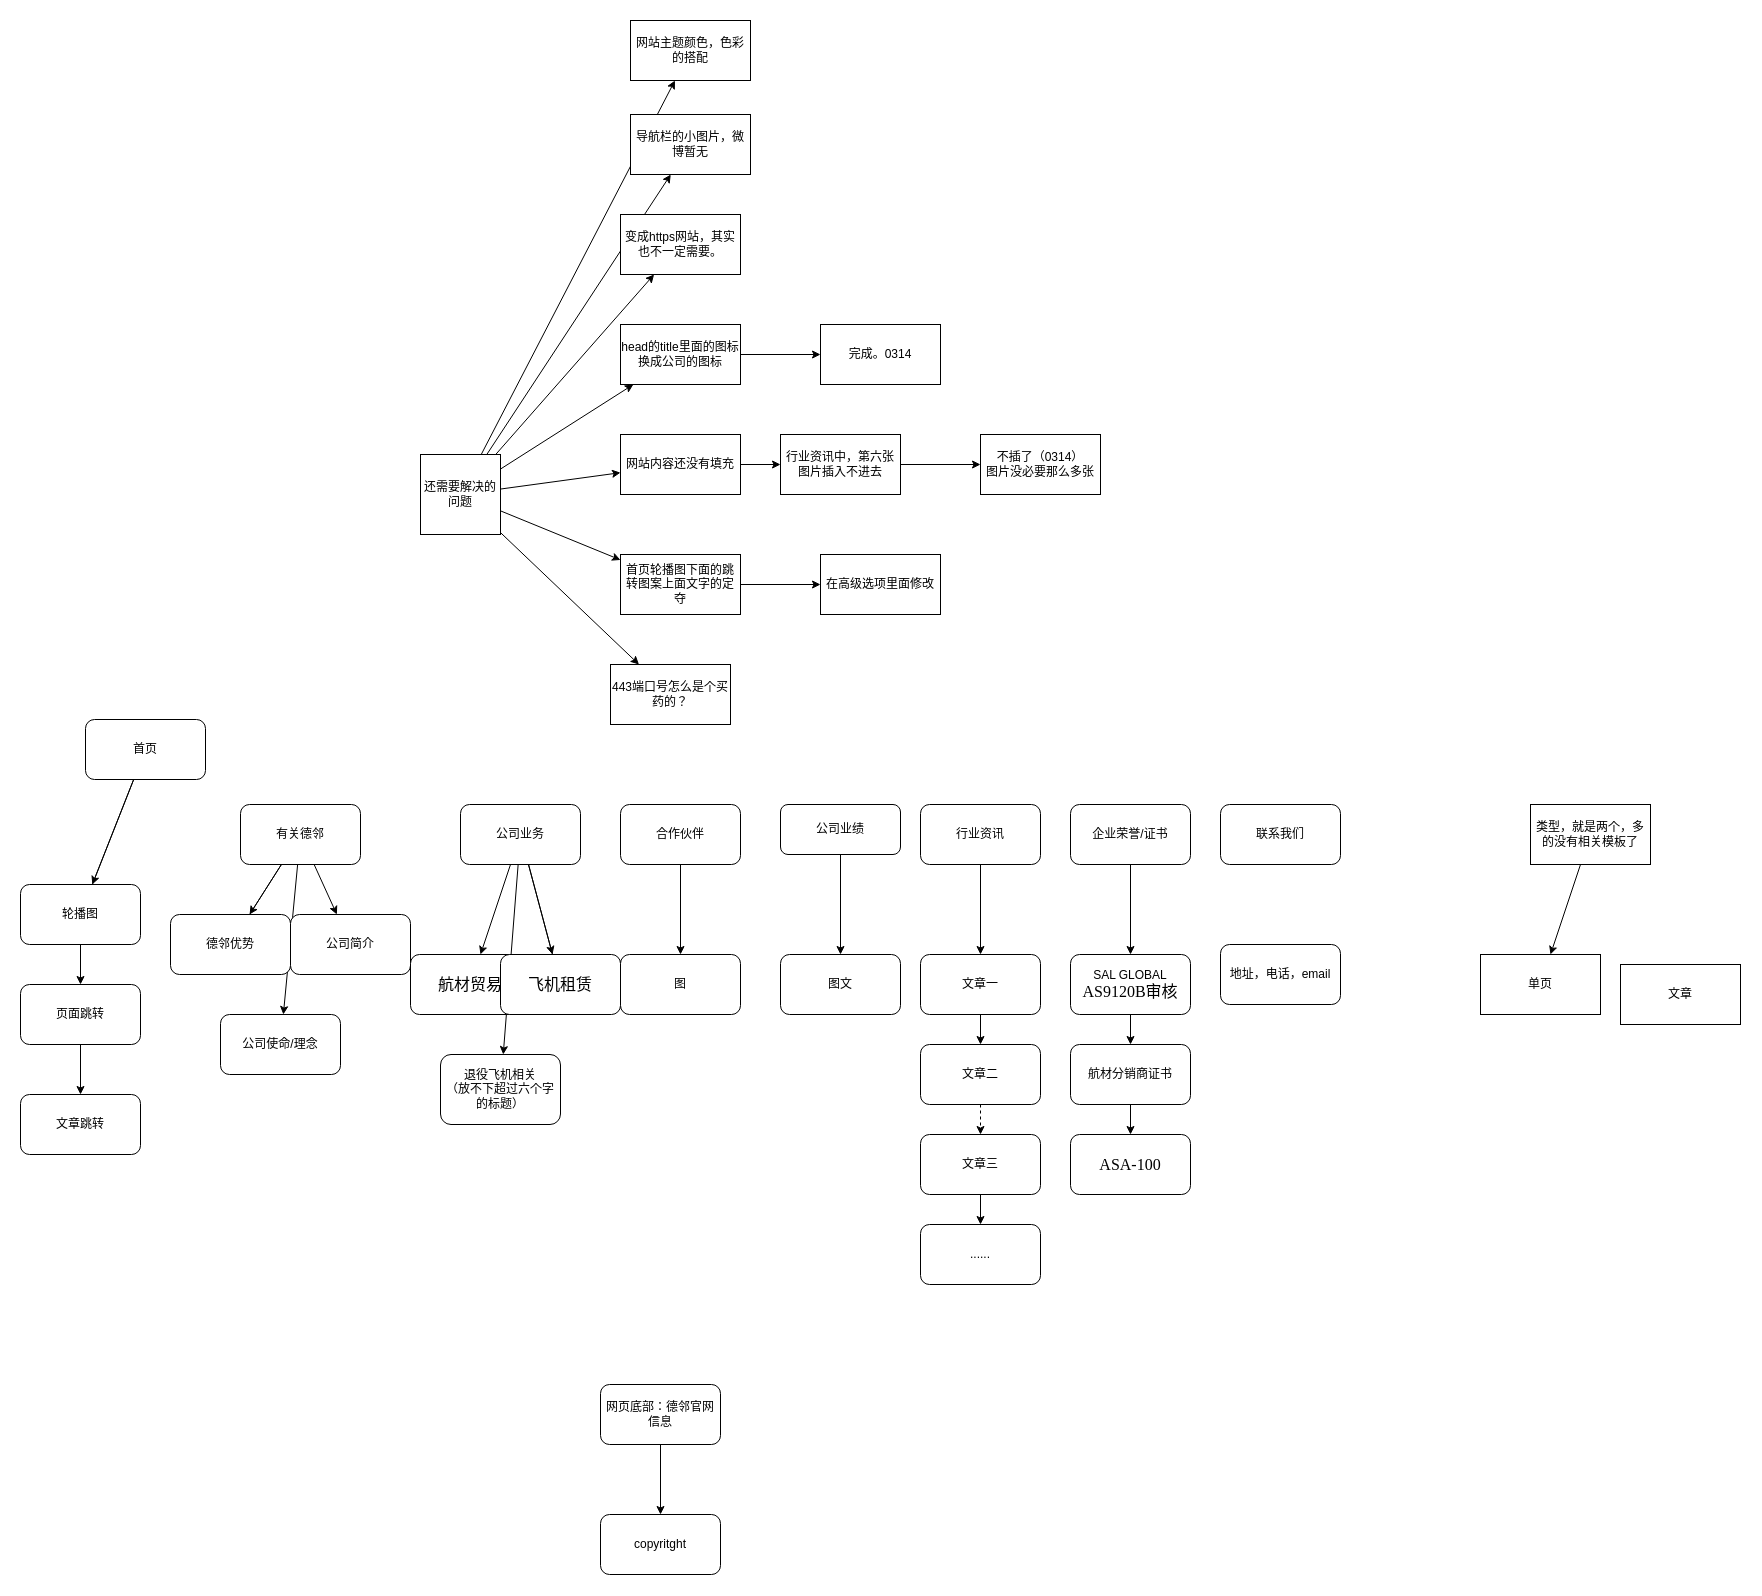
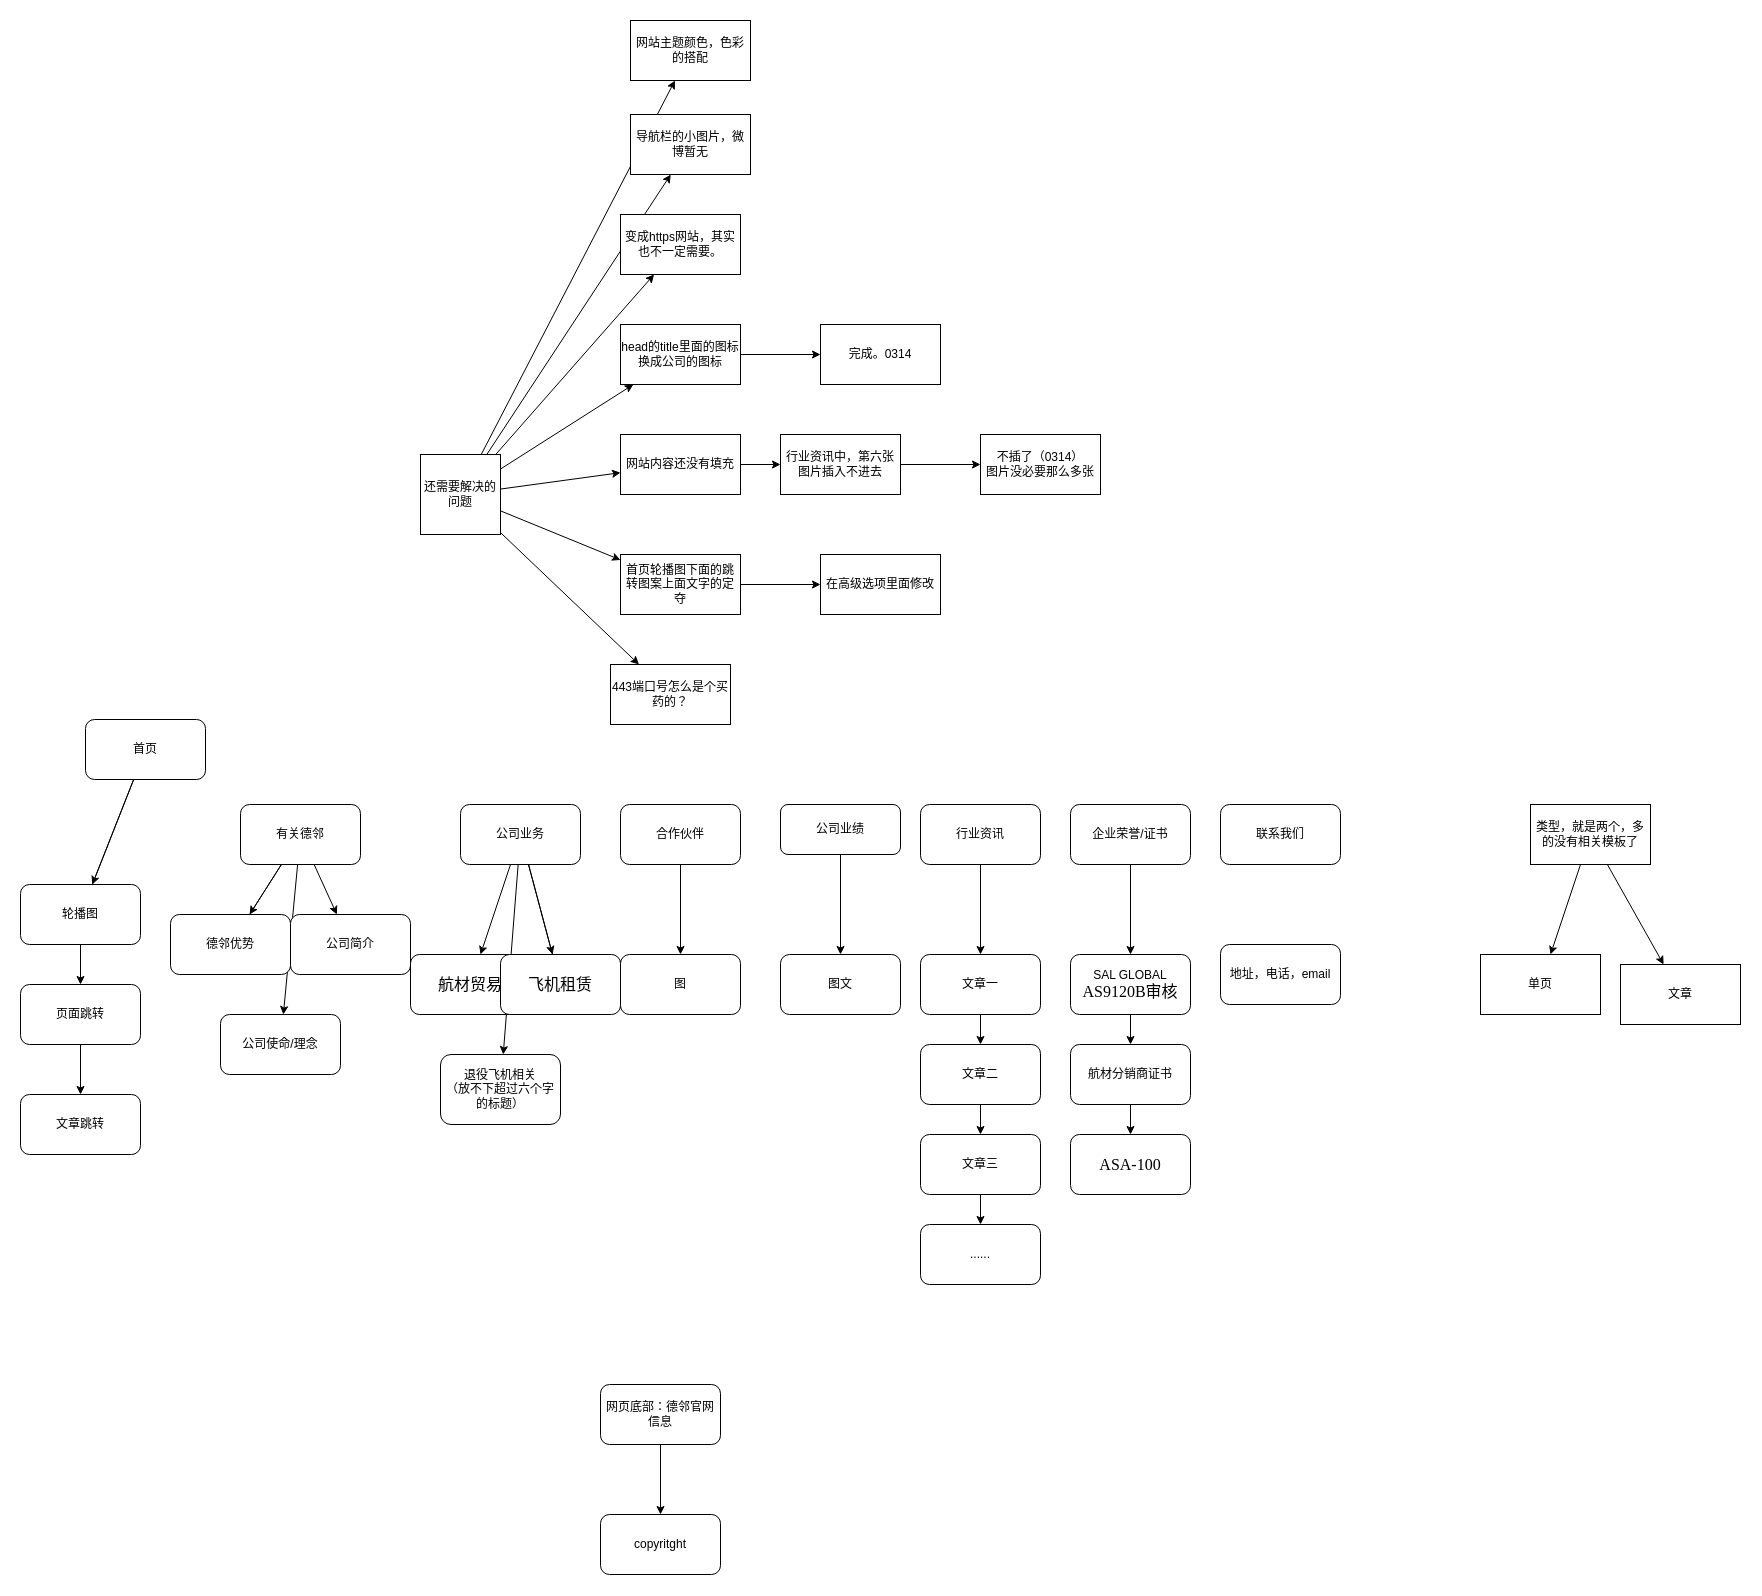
none -> (1634, 912)
(981, 1117) -> (981, 1117)
